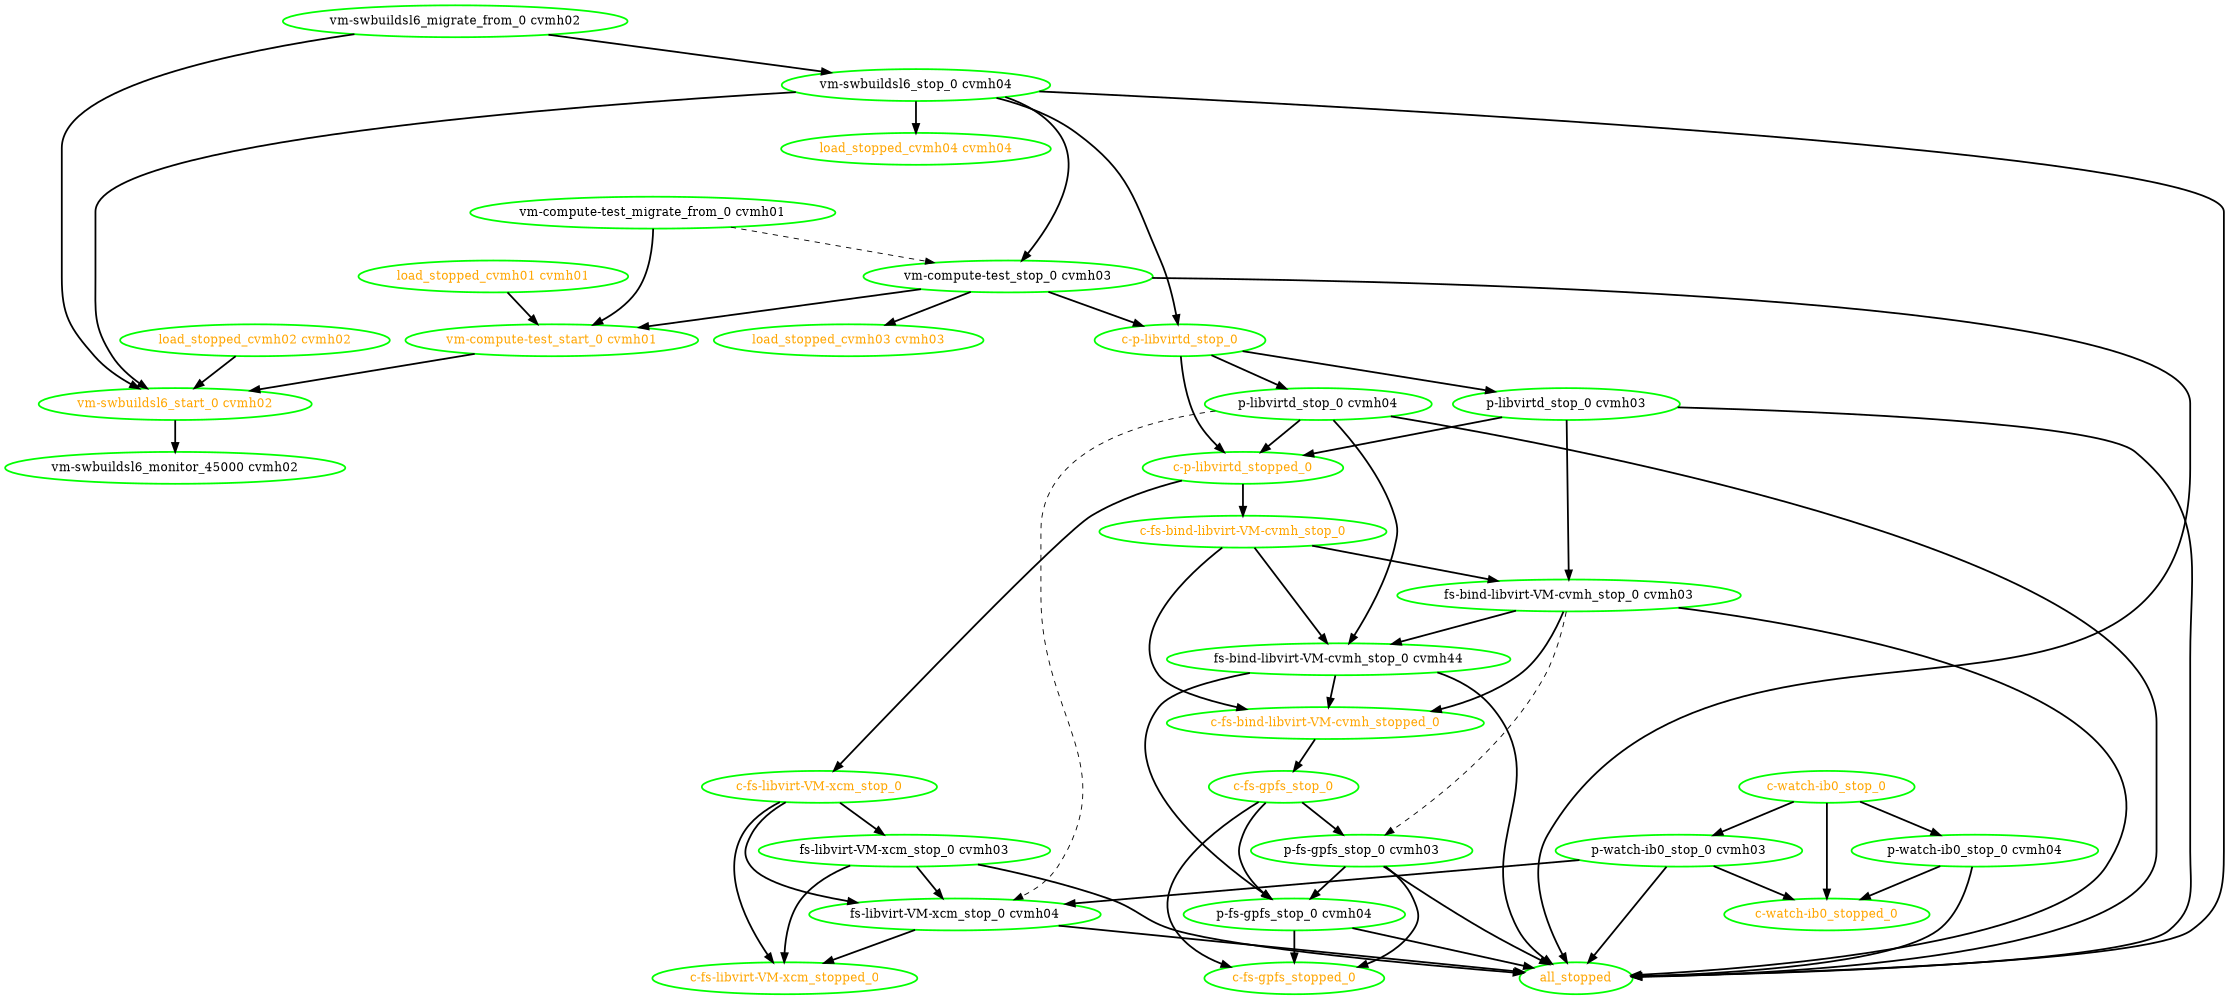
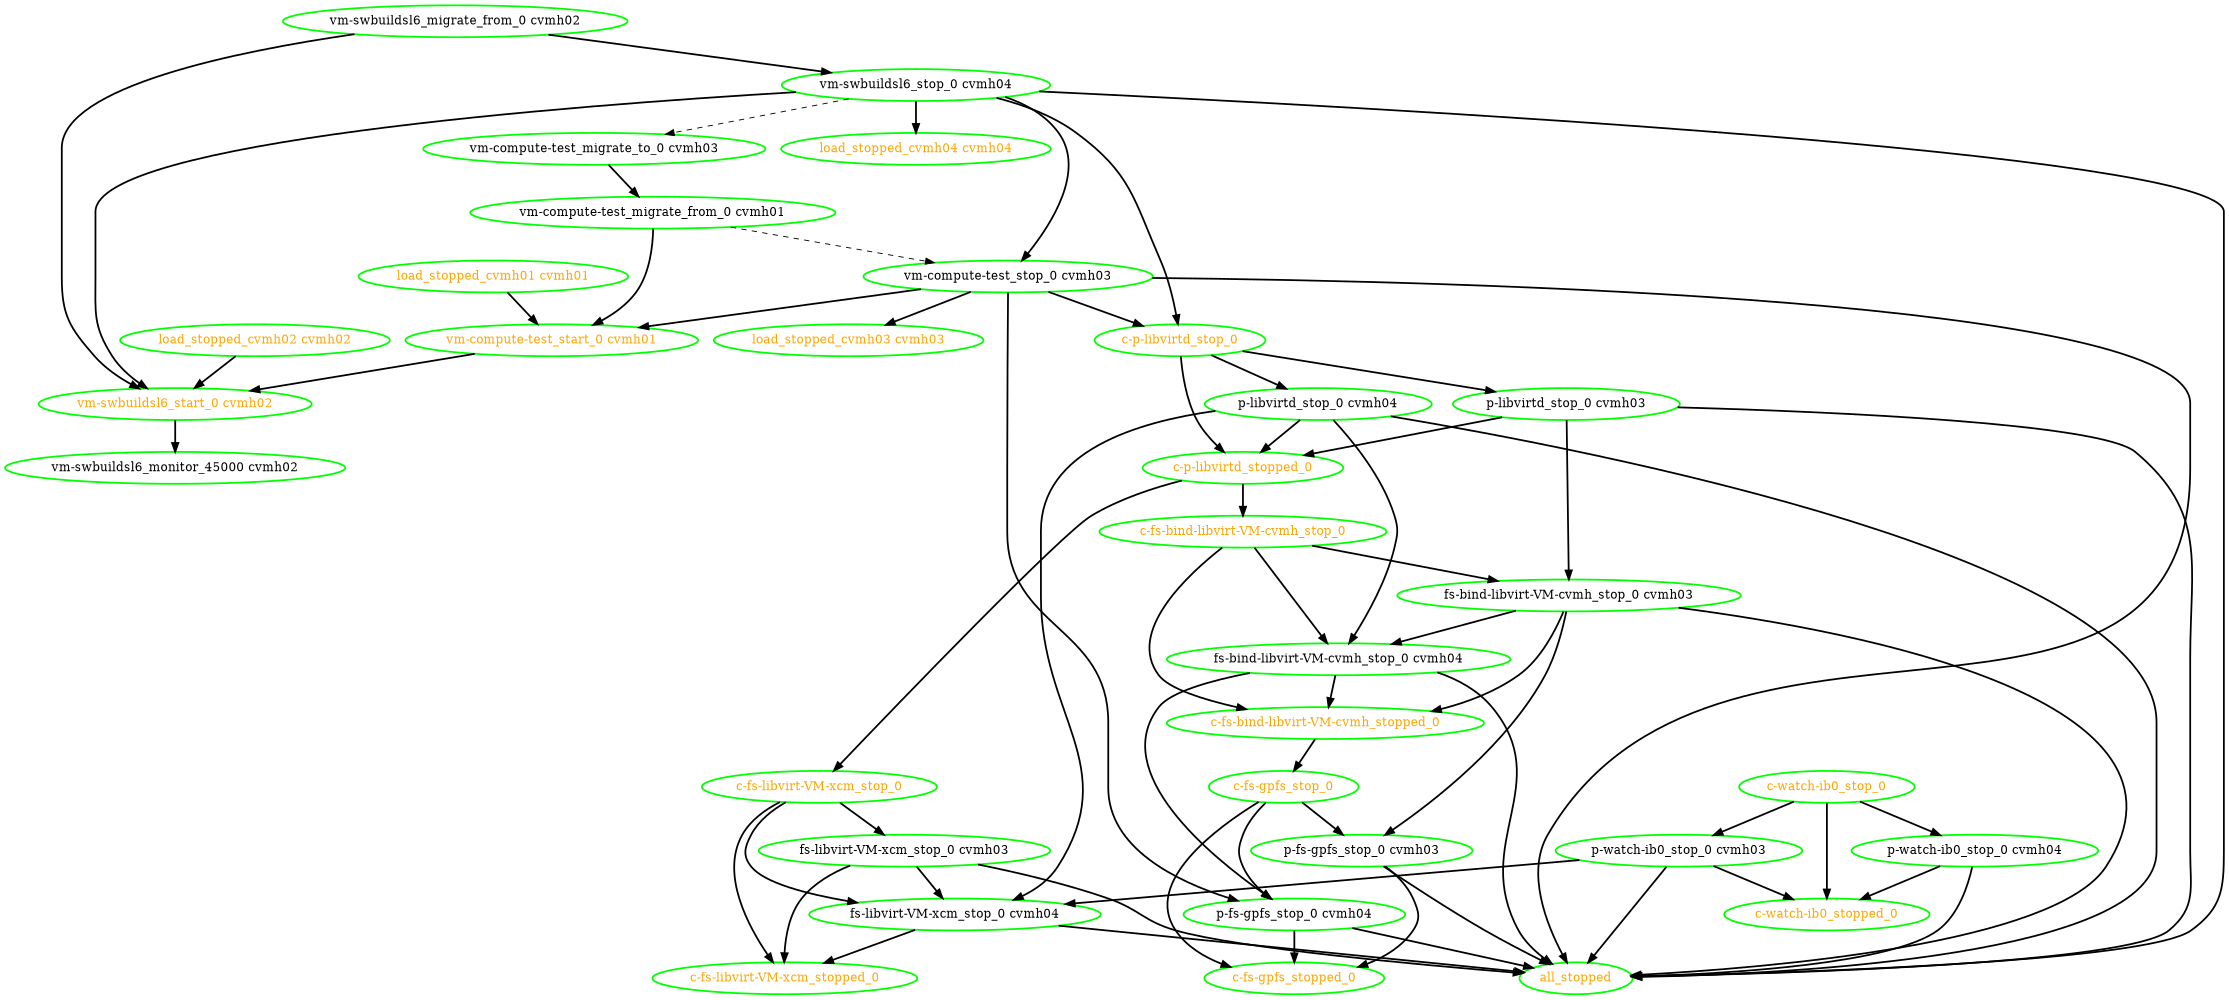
none -> (594, 149)
(1042, 612) -> (1041, 596)
(1339, 659) -> (1339, 659)
(1501, 737) -> (1501, 737)
(1336, 876) -> (1058, 627)
